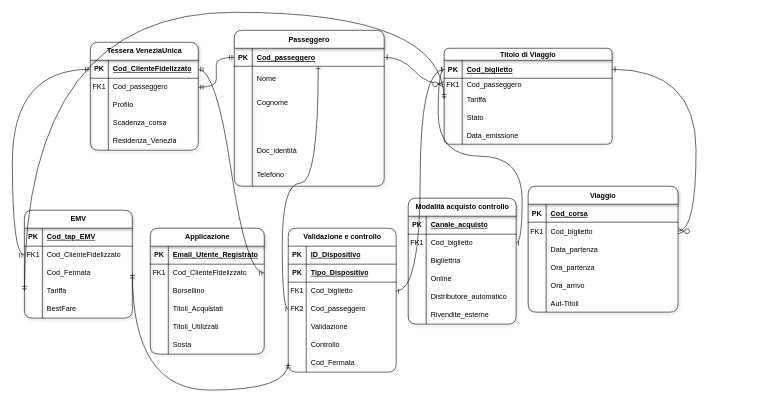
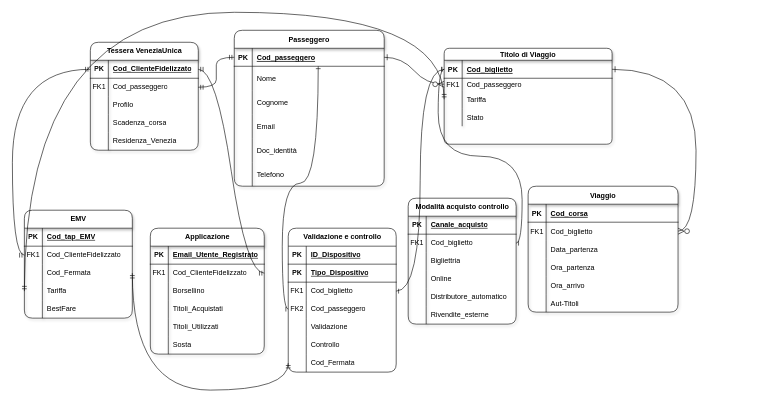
none -> (318, 126)
(537, 135) -> none
